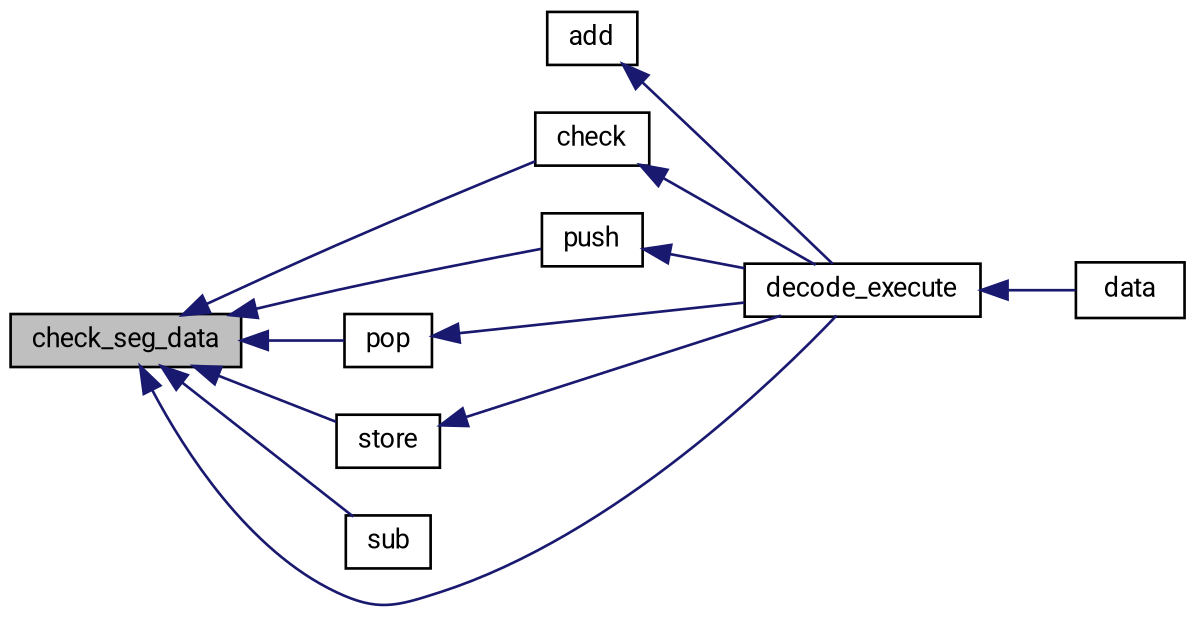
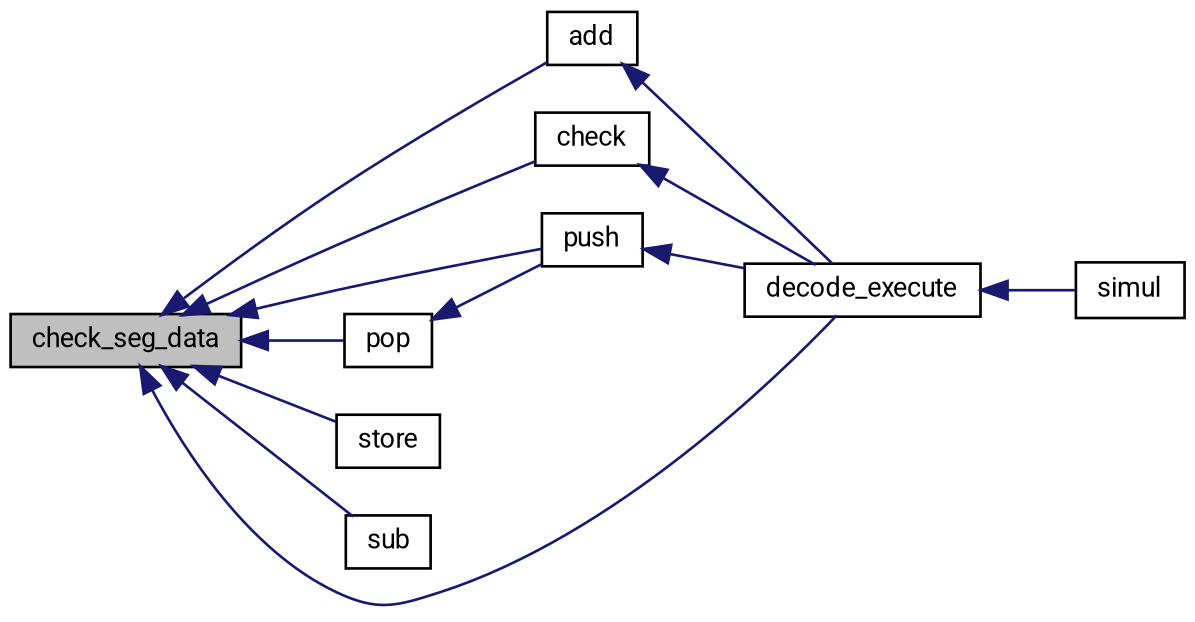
none -> (361, 174)
(1130, 290) -> (1130, 290)
(602, 318) -> (499, 286)
(624, 366) -> none
